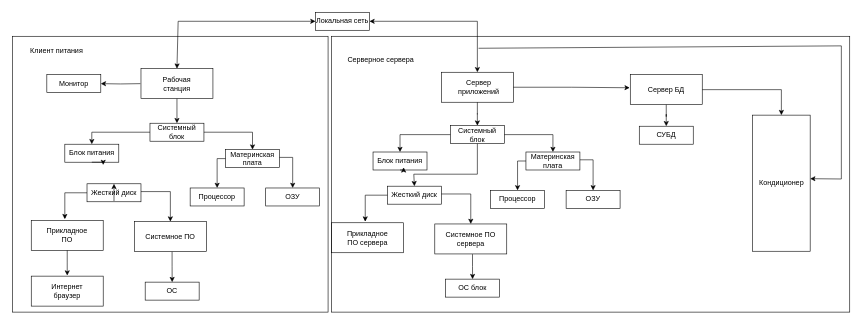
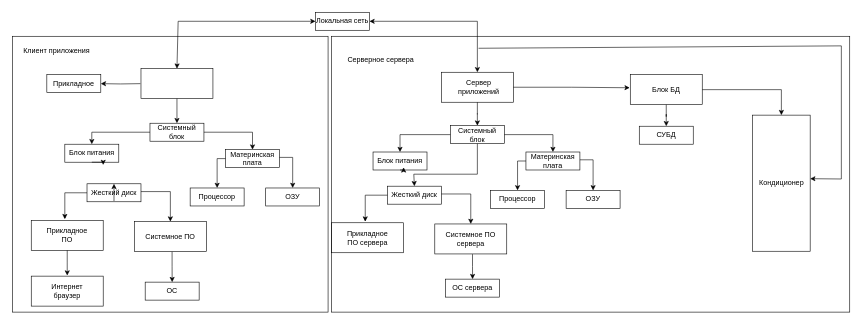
(56, 51) -> (56, 51)
(74, 84) -> (74, 84)
(177, 84) -> none
(666, 90) -> (666, 90)
(473, 288) -> (473, 288)
